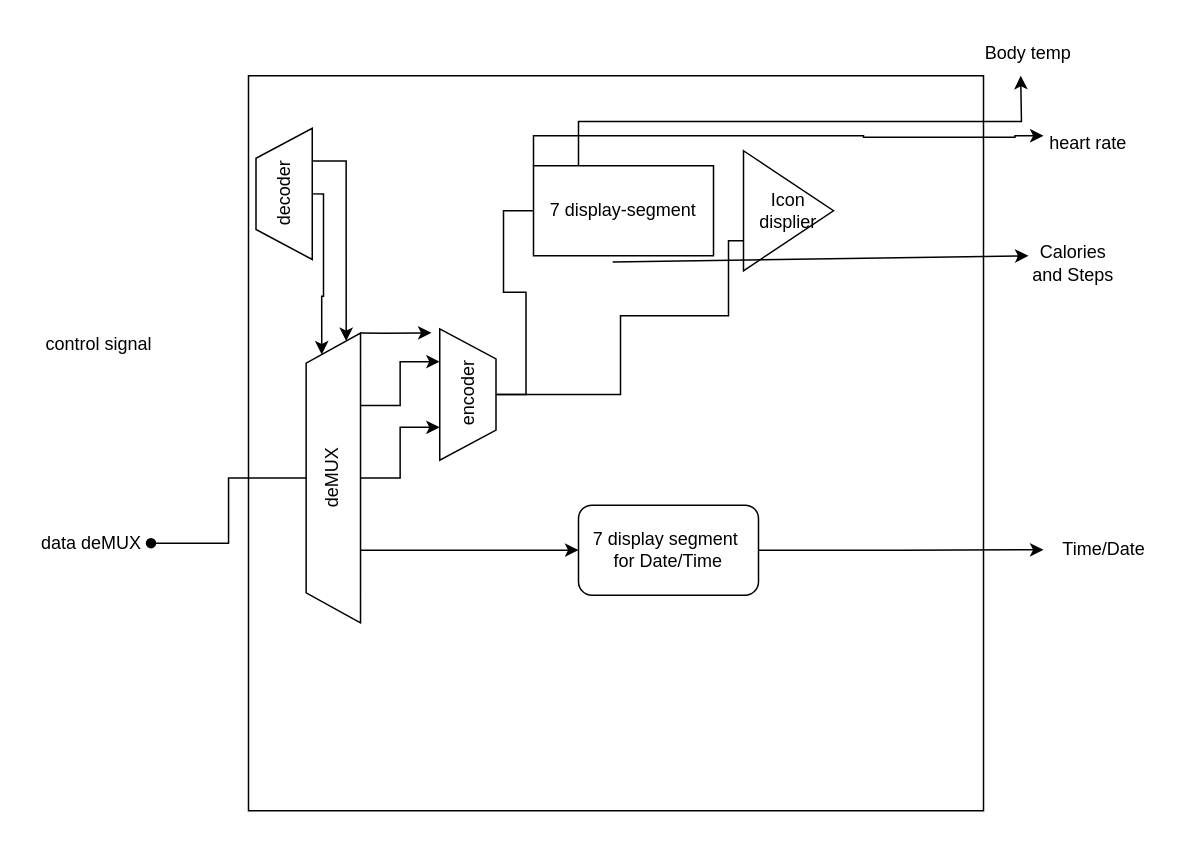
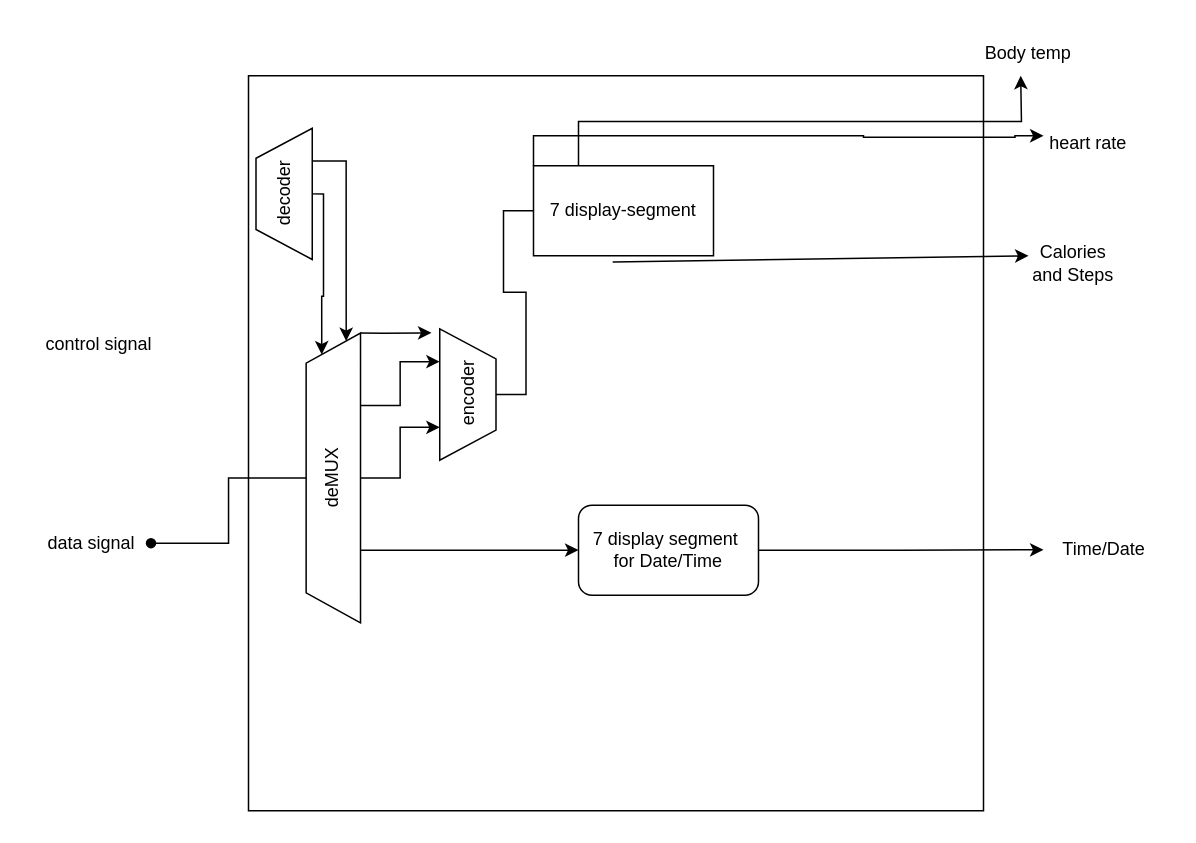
(788, 211) -> none
(634, 316) -> none
(92, 544) -> (92, 544)
